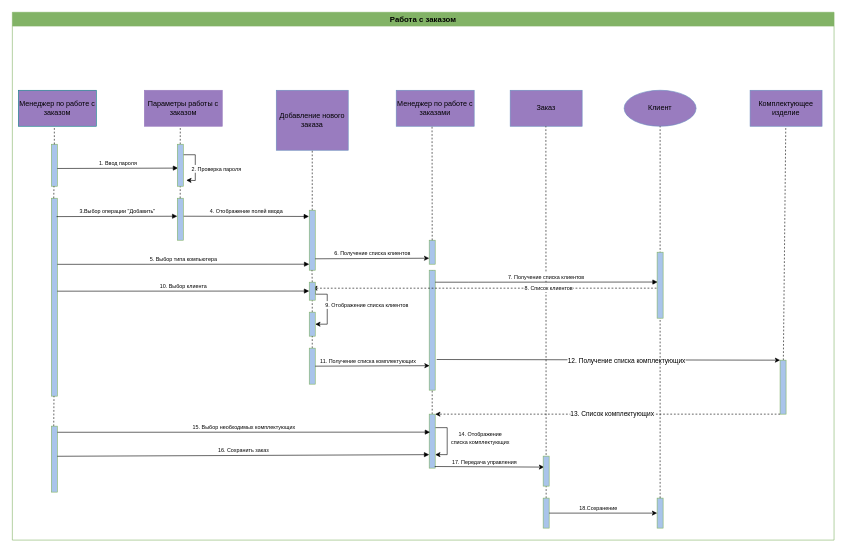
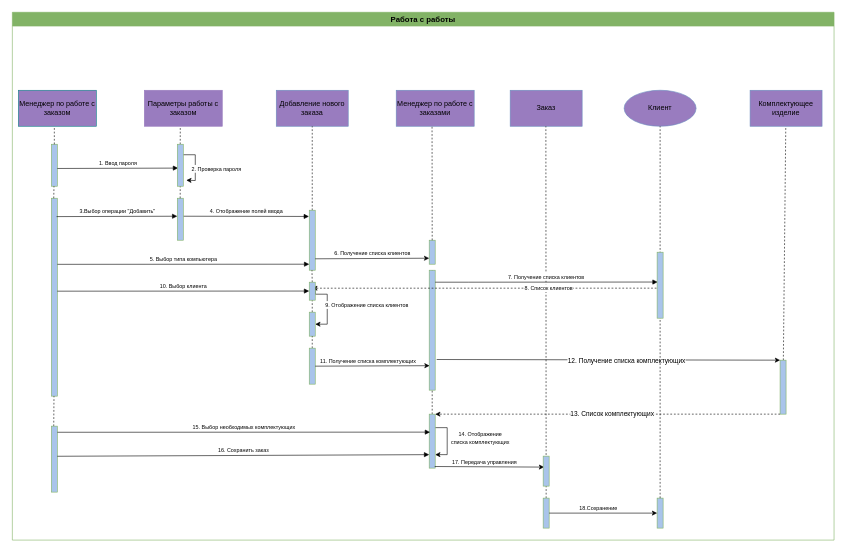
(423, 20) -> (423, 20)
(312, 120) -> (312, 108)
